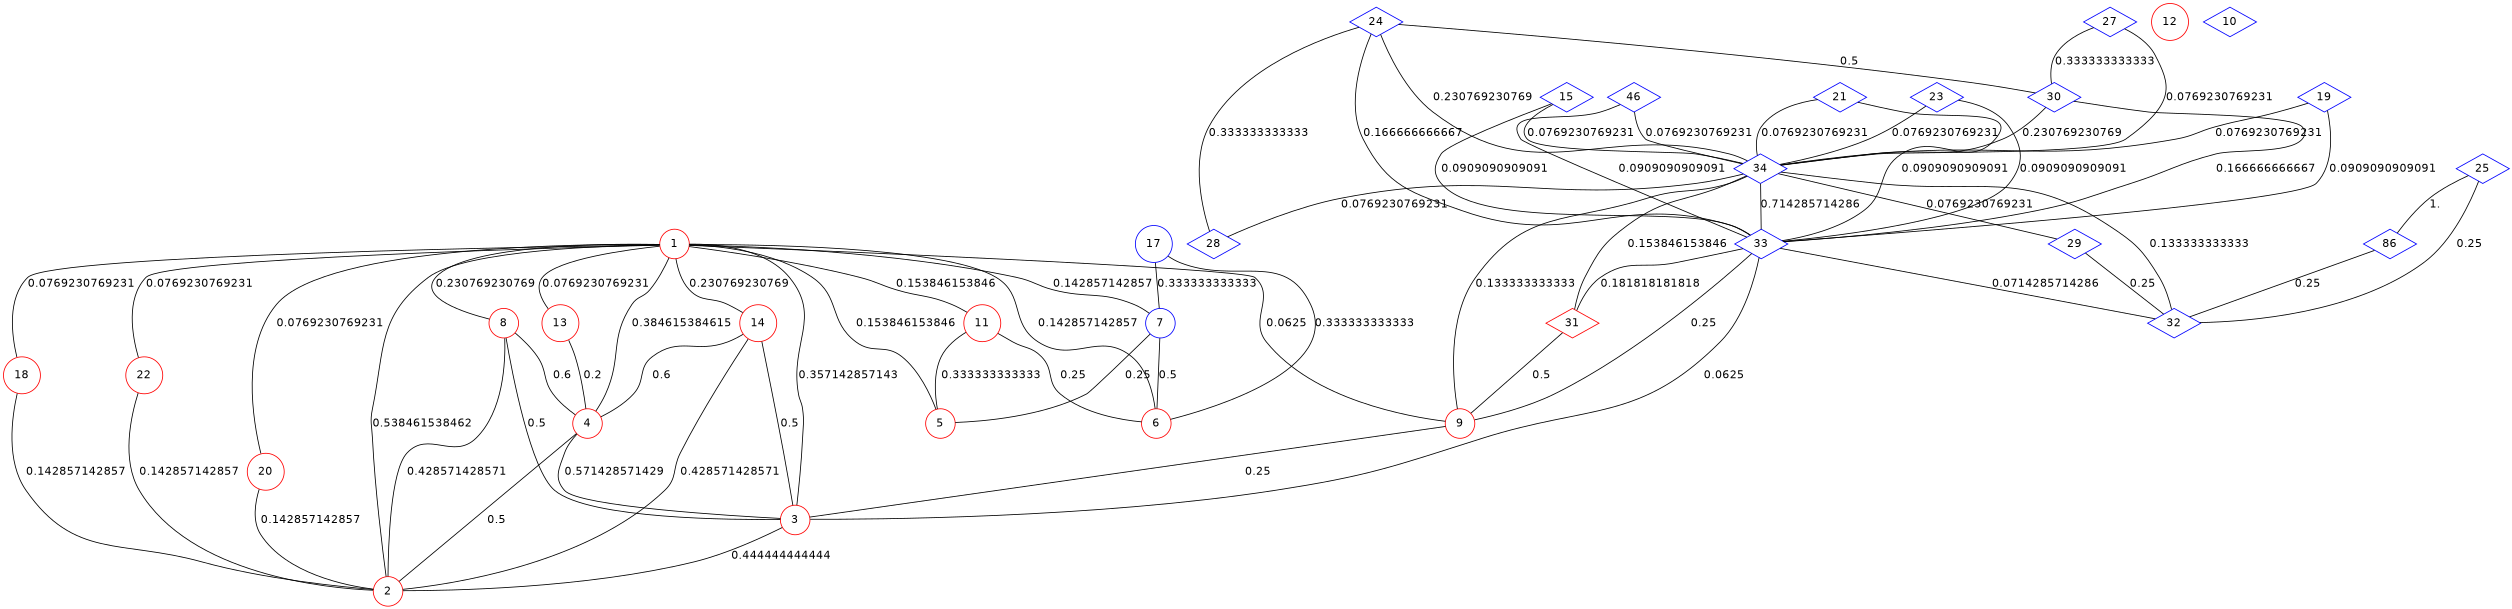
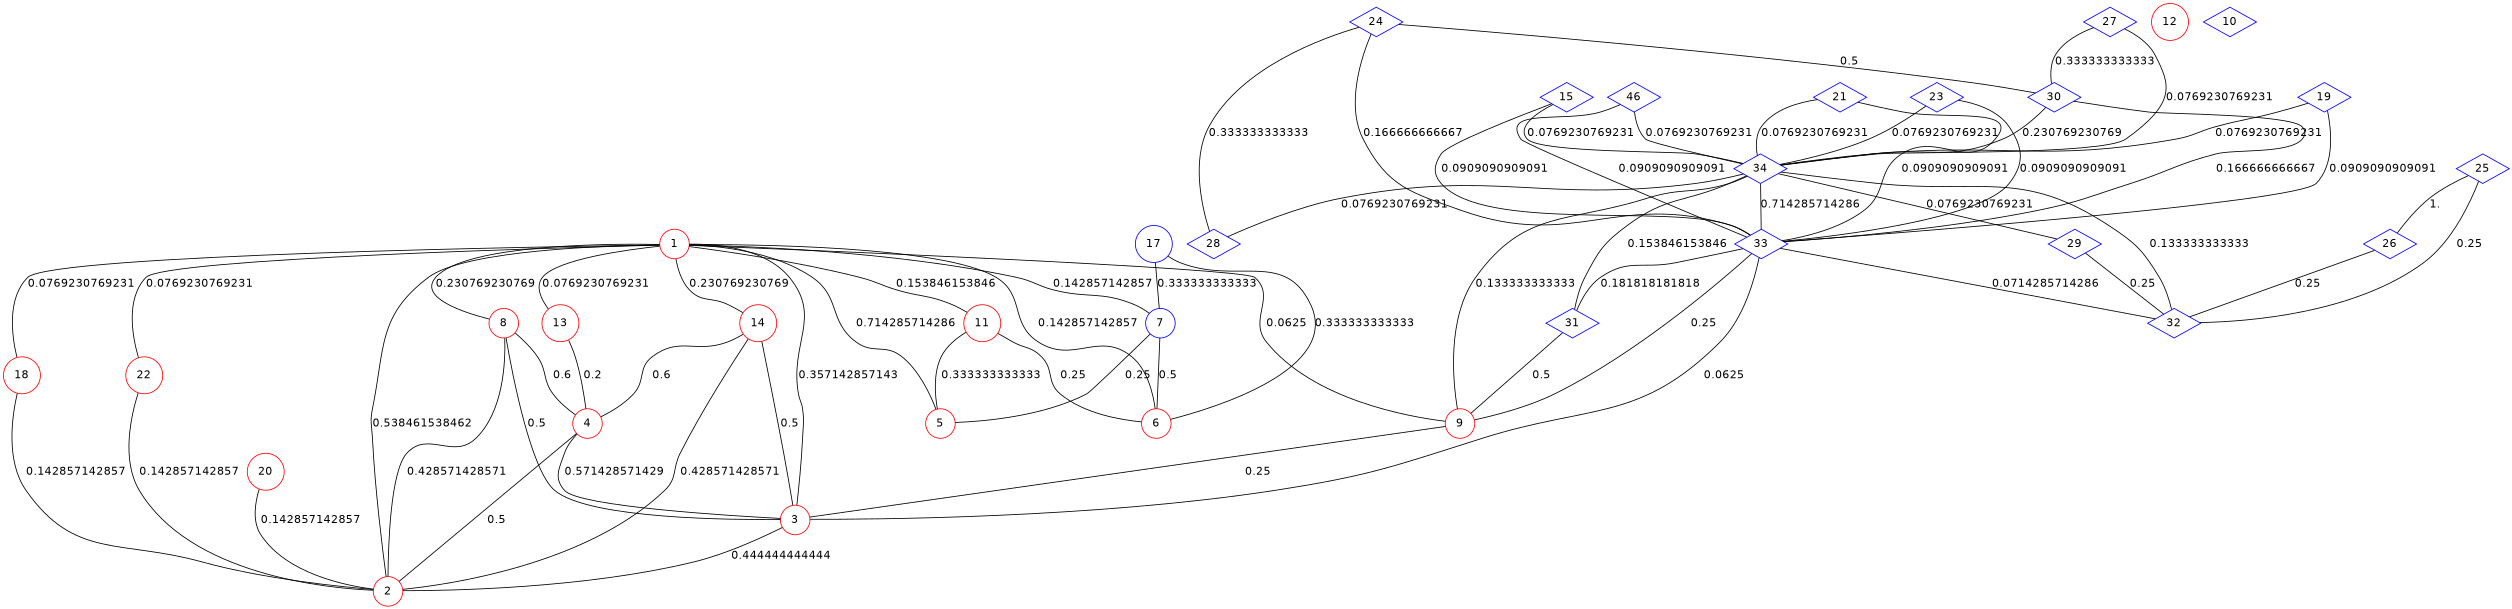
(1529, 151) -> none
(2390, 244) -> (2390, 244)
(386, 262) -> none
(906, 323) -> (906, 323)
(1572, 323) -> (1572, 323)
(620, 328) -> none
